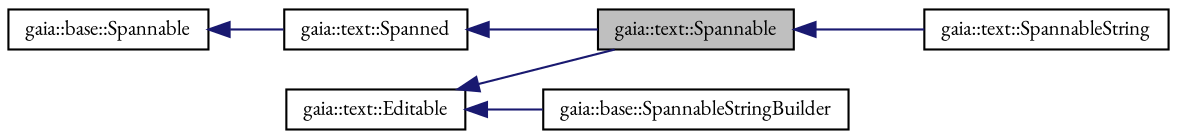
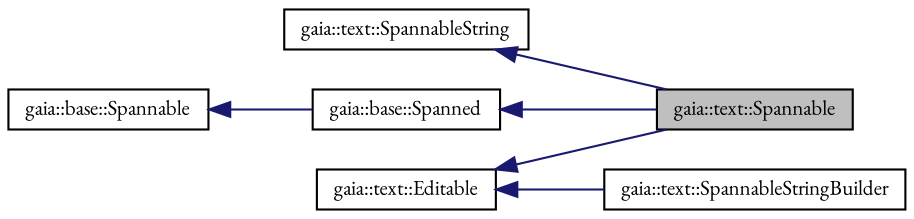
(376, 29) -> (406, 109)
(870, 29) -> (591, 72)
(696, 109) -> (755, 190)
